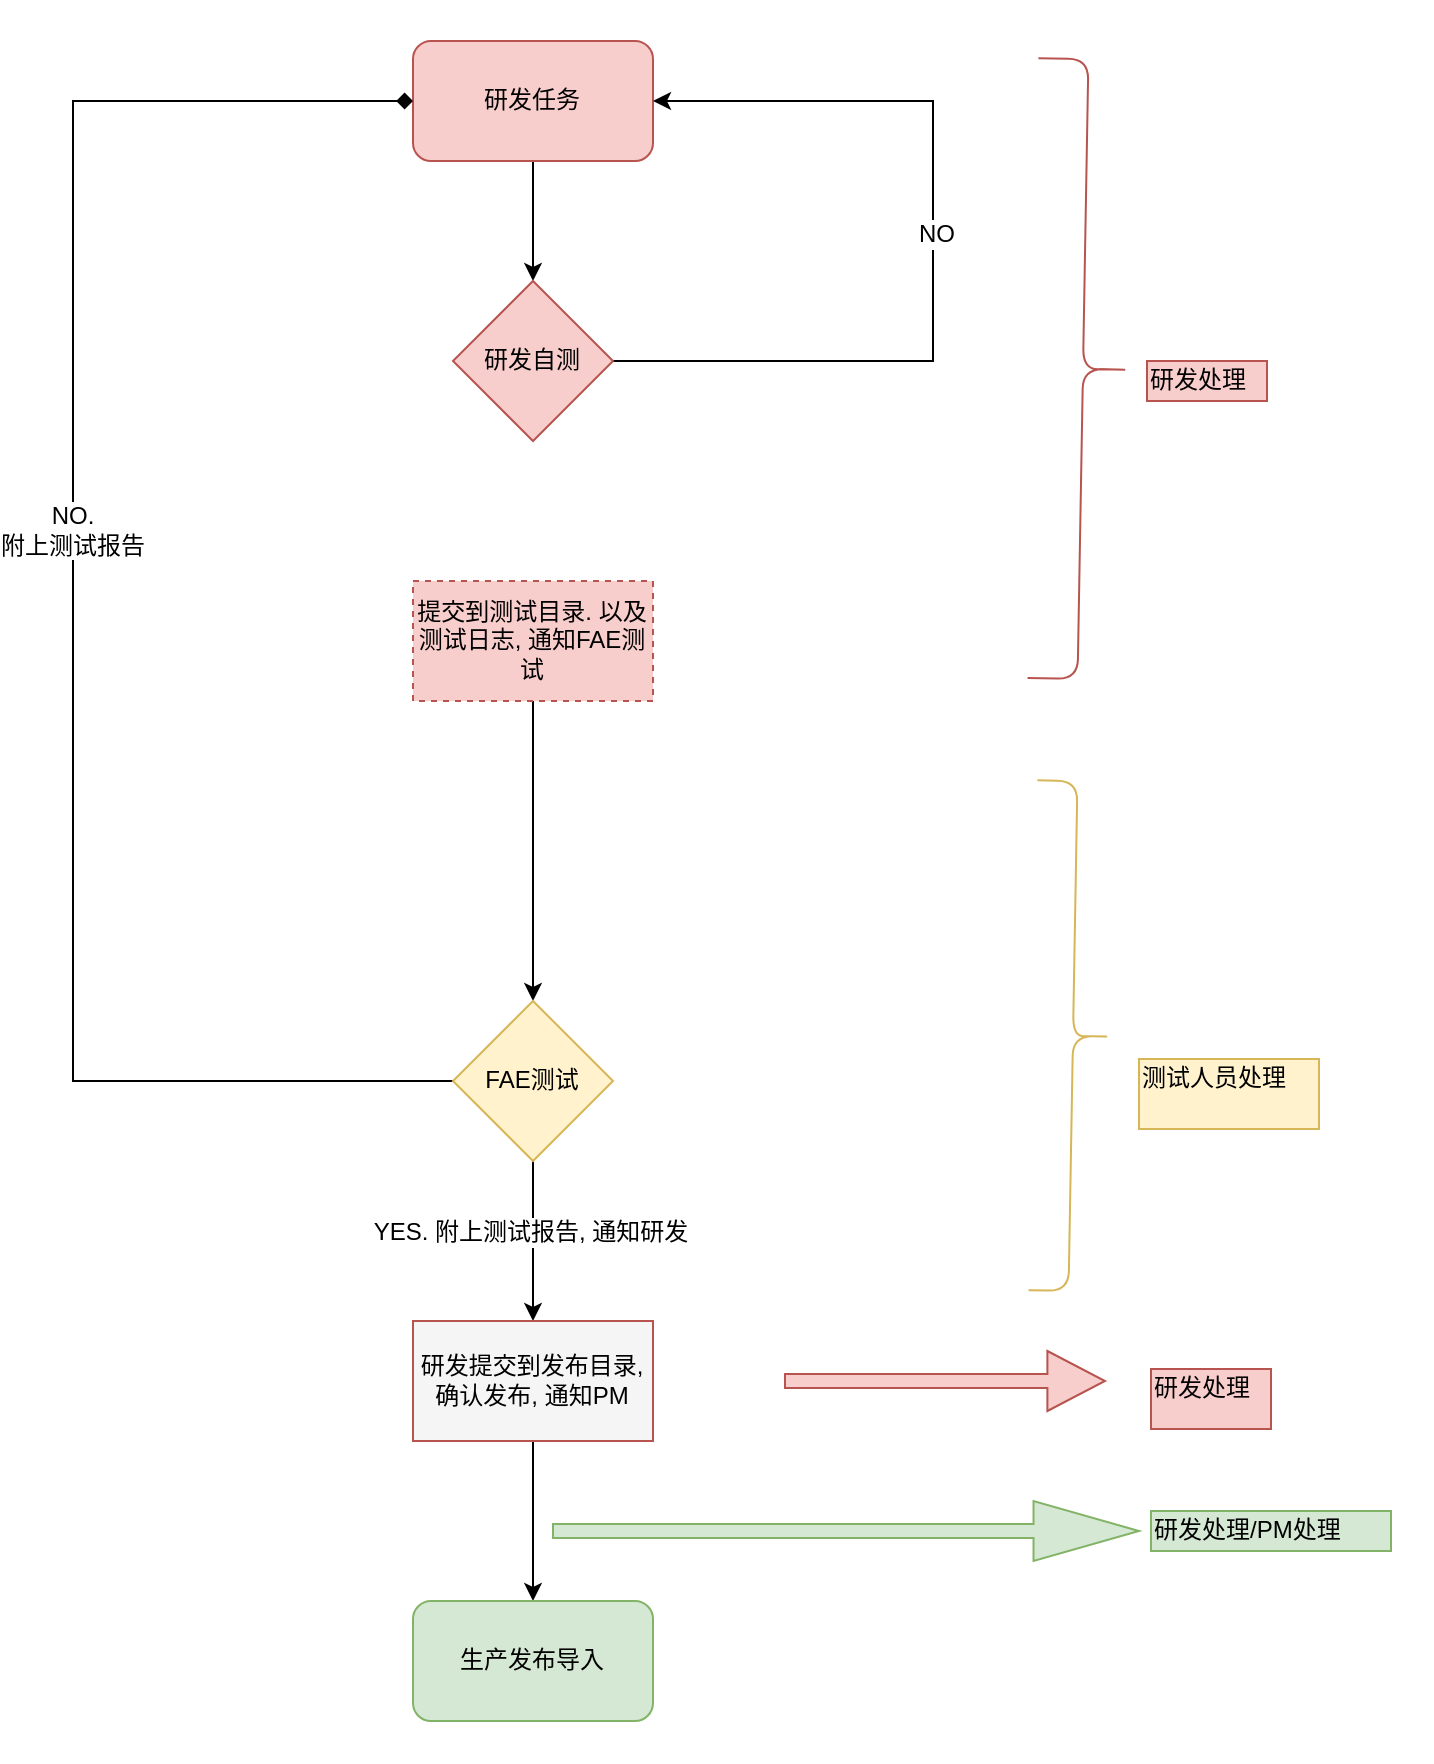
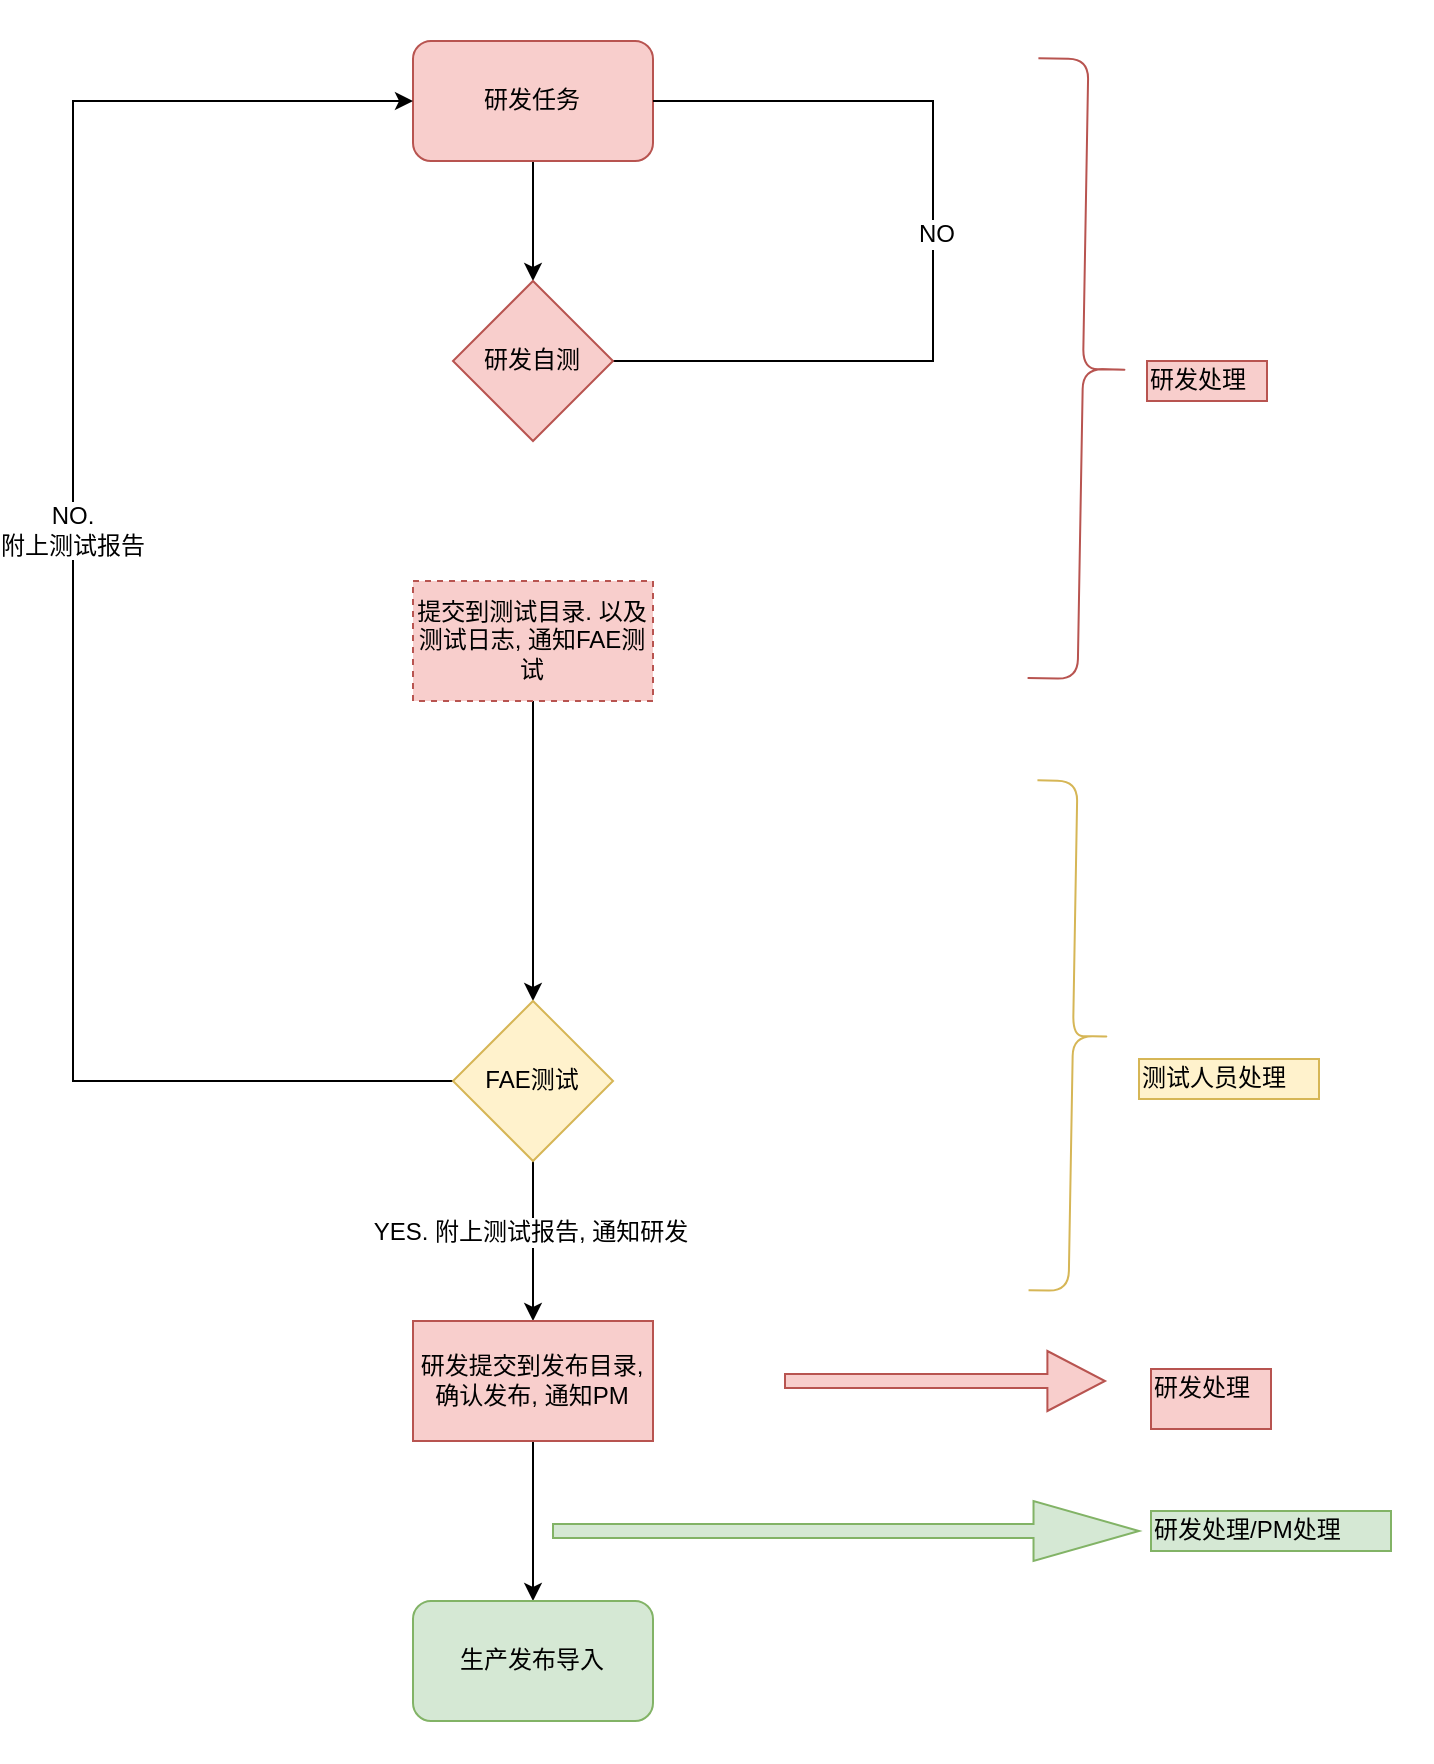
(396, 101) -> (397, 101)
(668, 101) -> (661, 101)
(1229, 1094) -> (1229, 1079)
(533, 1381) -> (533, 1381)
